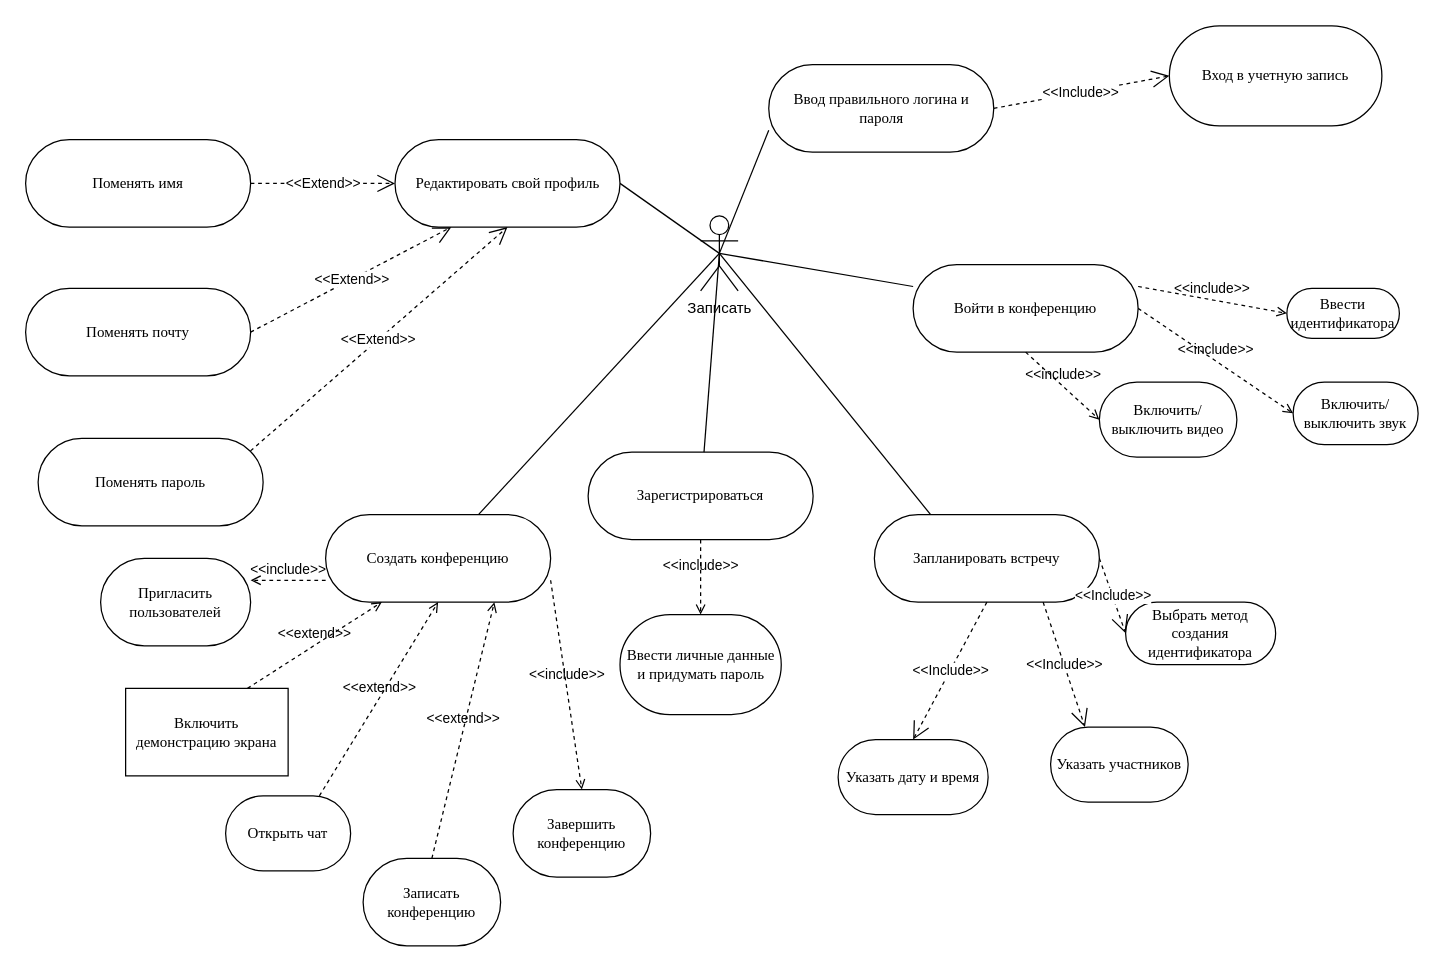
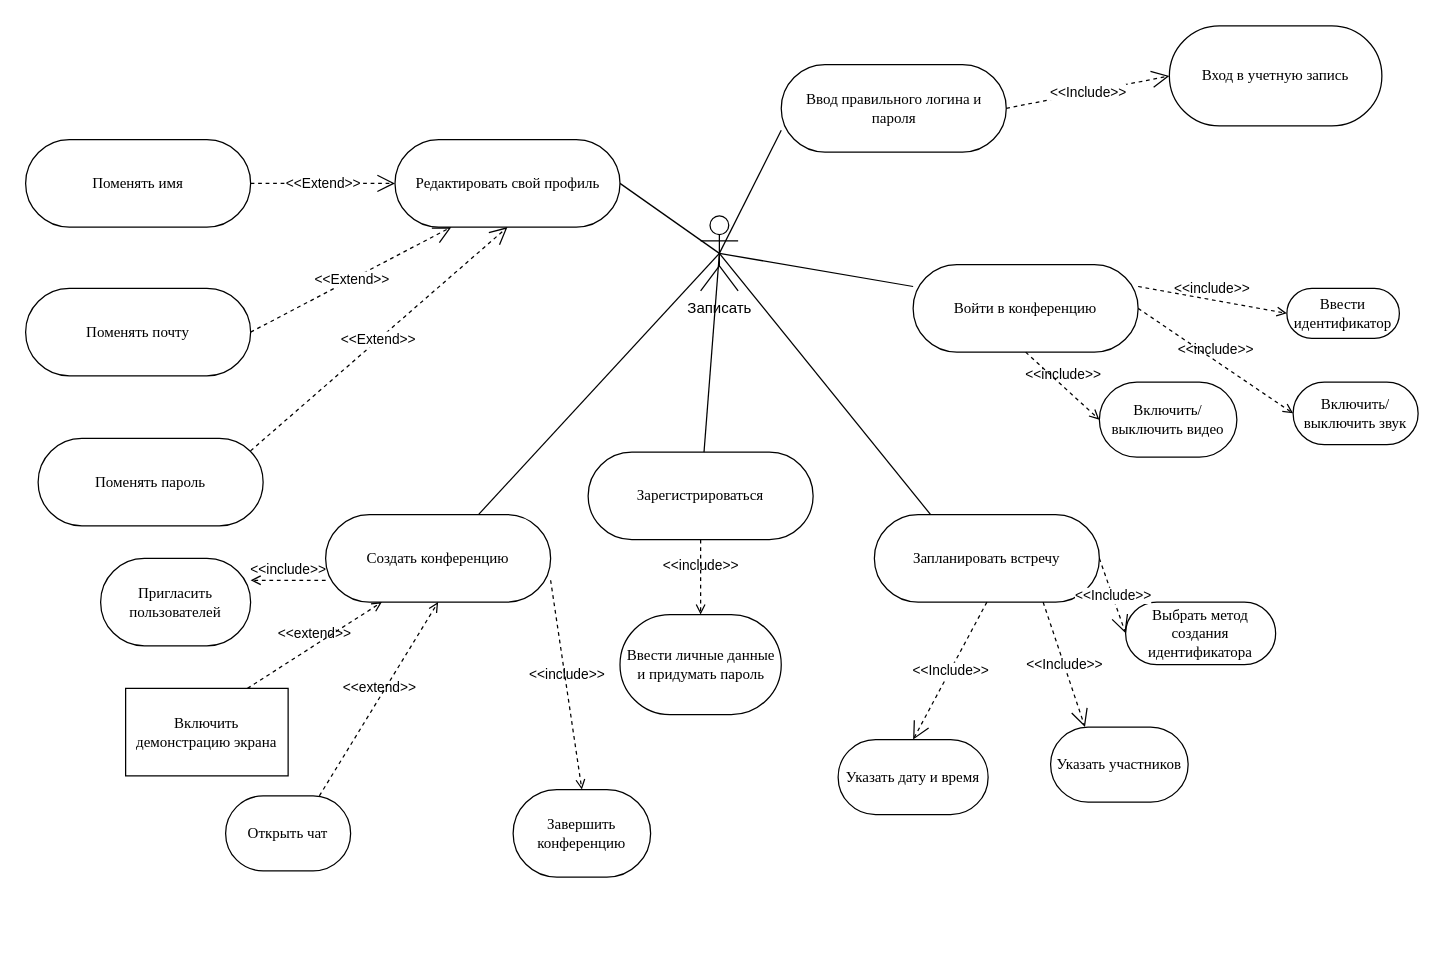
(881, 108) -> (894, 108)
(1343, 313) -> (1343, 313)
(463, 731) -> none
(432, 902) -> none
